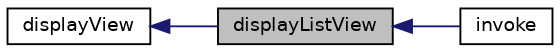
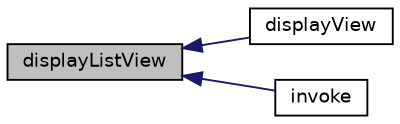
(193, 26) -> (226, 41)
